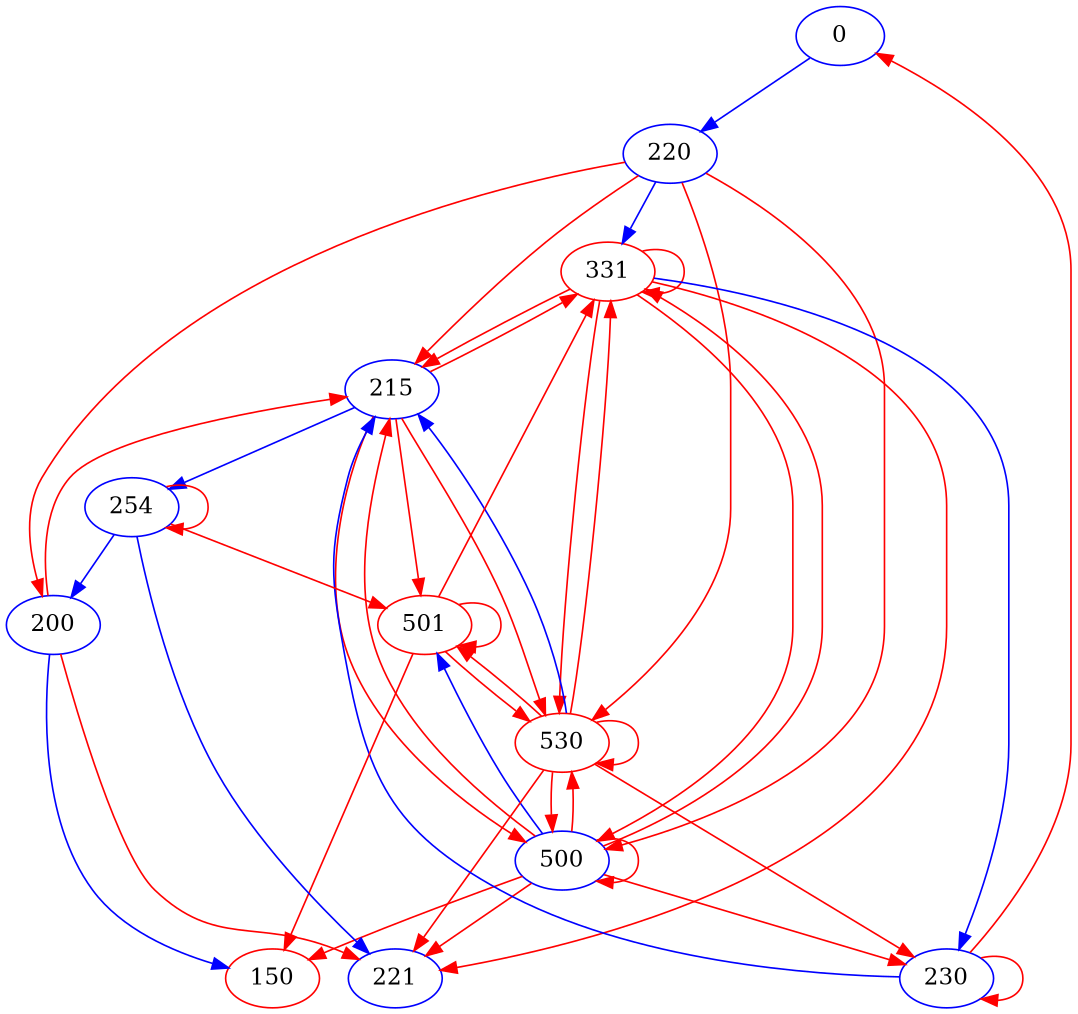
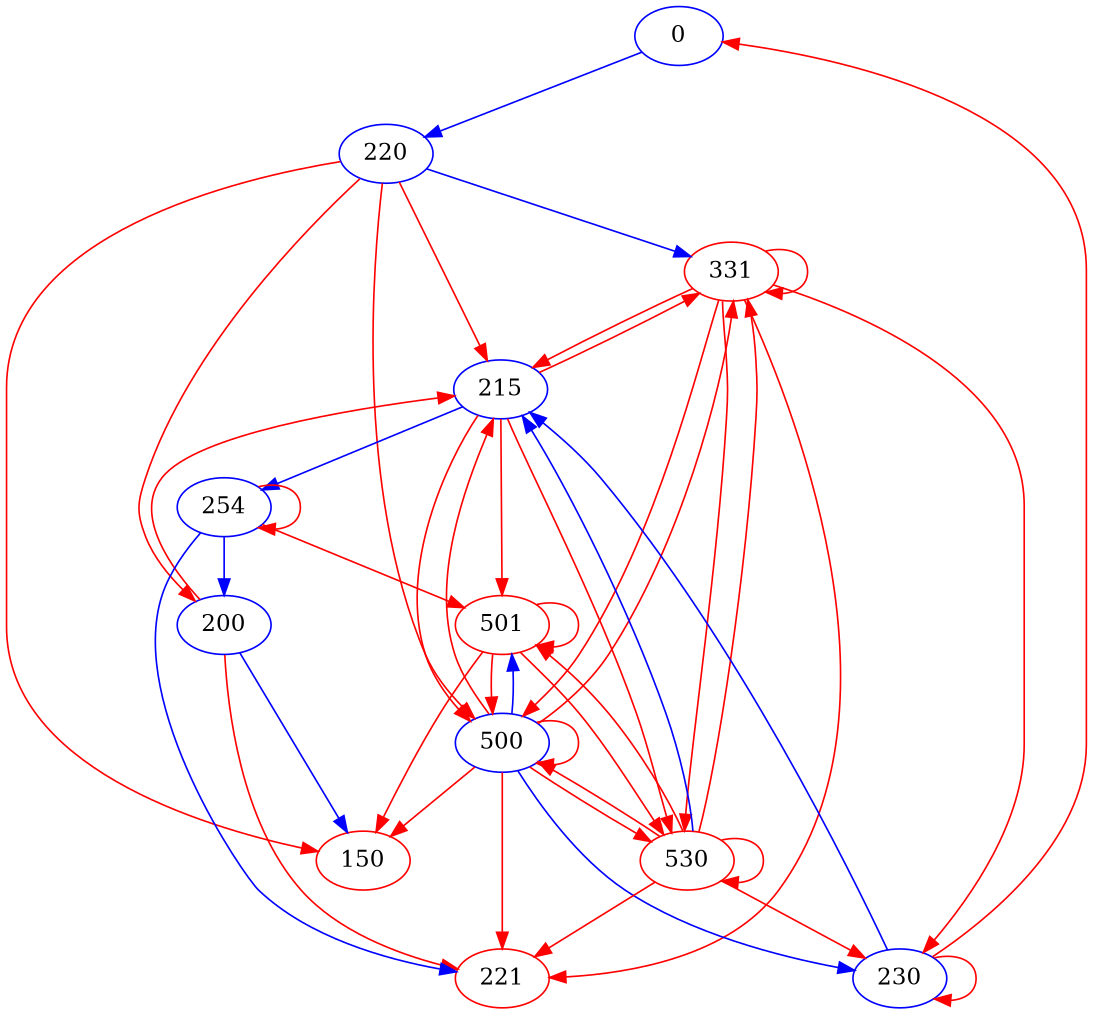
(512, 456) -> (491, 676)
(731, 464) -> (7, 488)
(1007, 495) -> (1024, 557)
(747, 917) -> (654, 907)
(395, 978) -> (502, 978)
